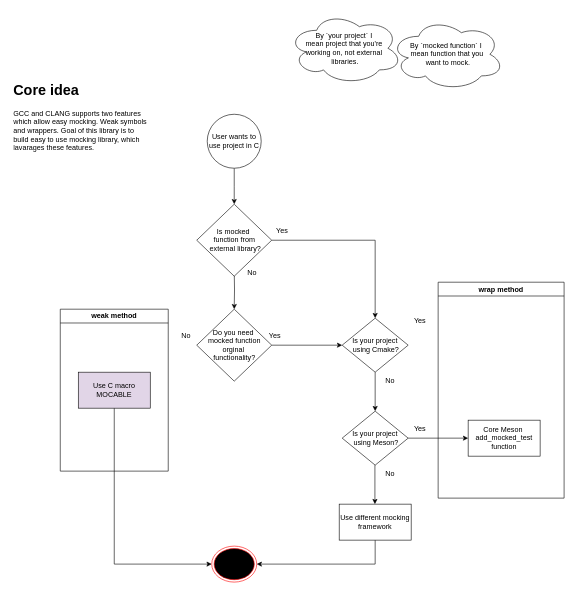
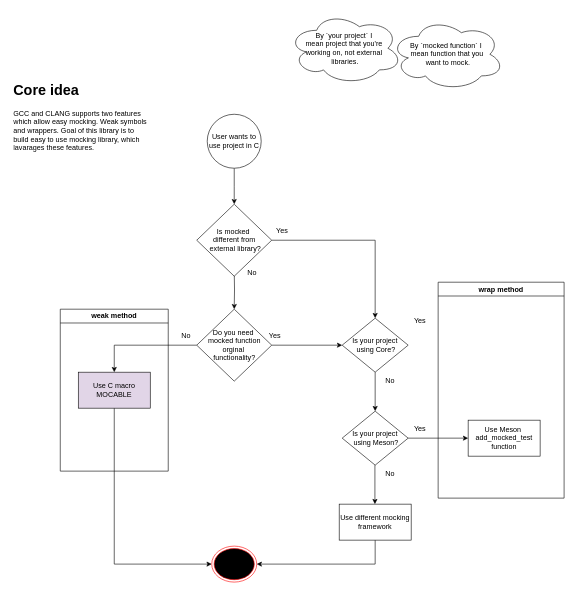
(235, 240) -> (235, 240)
none -> (114, 345)
(375, 345) -> (375, 345)
(504, 438) -> (504, 438)
